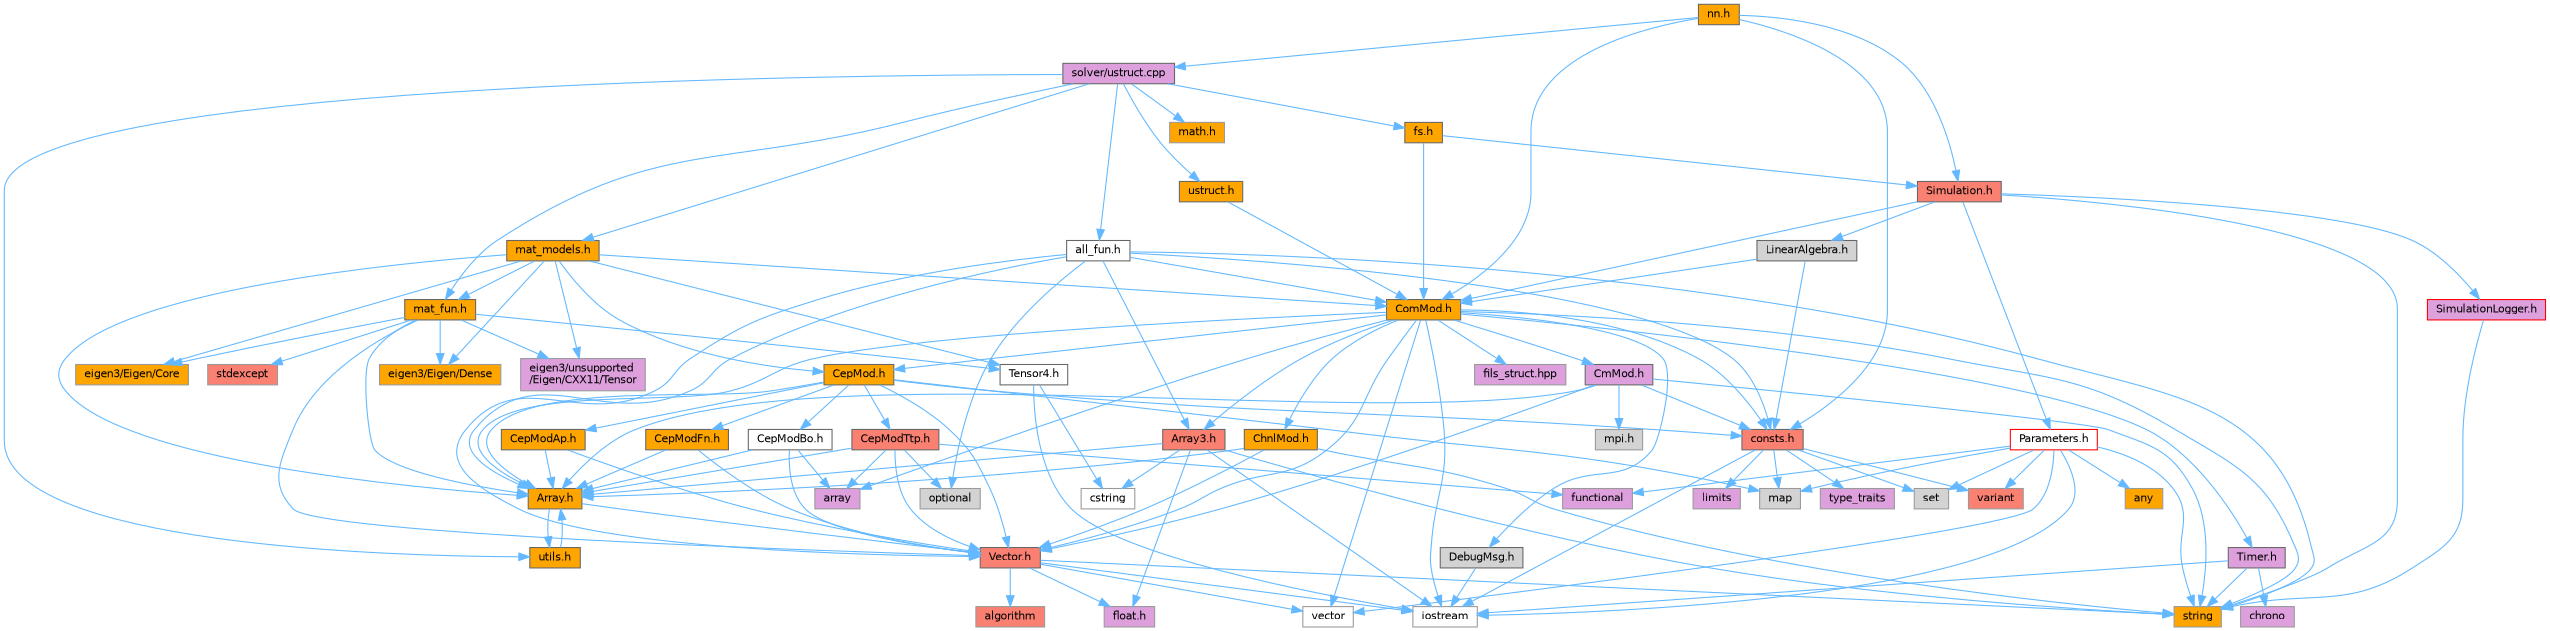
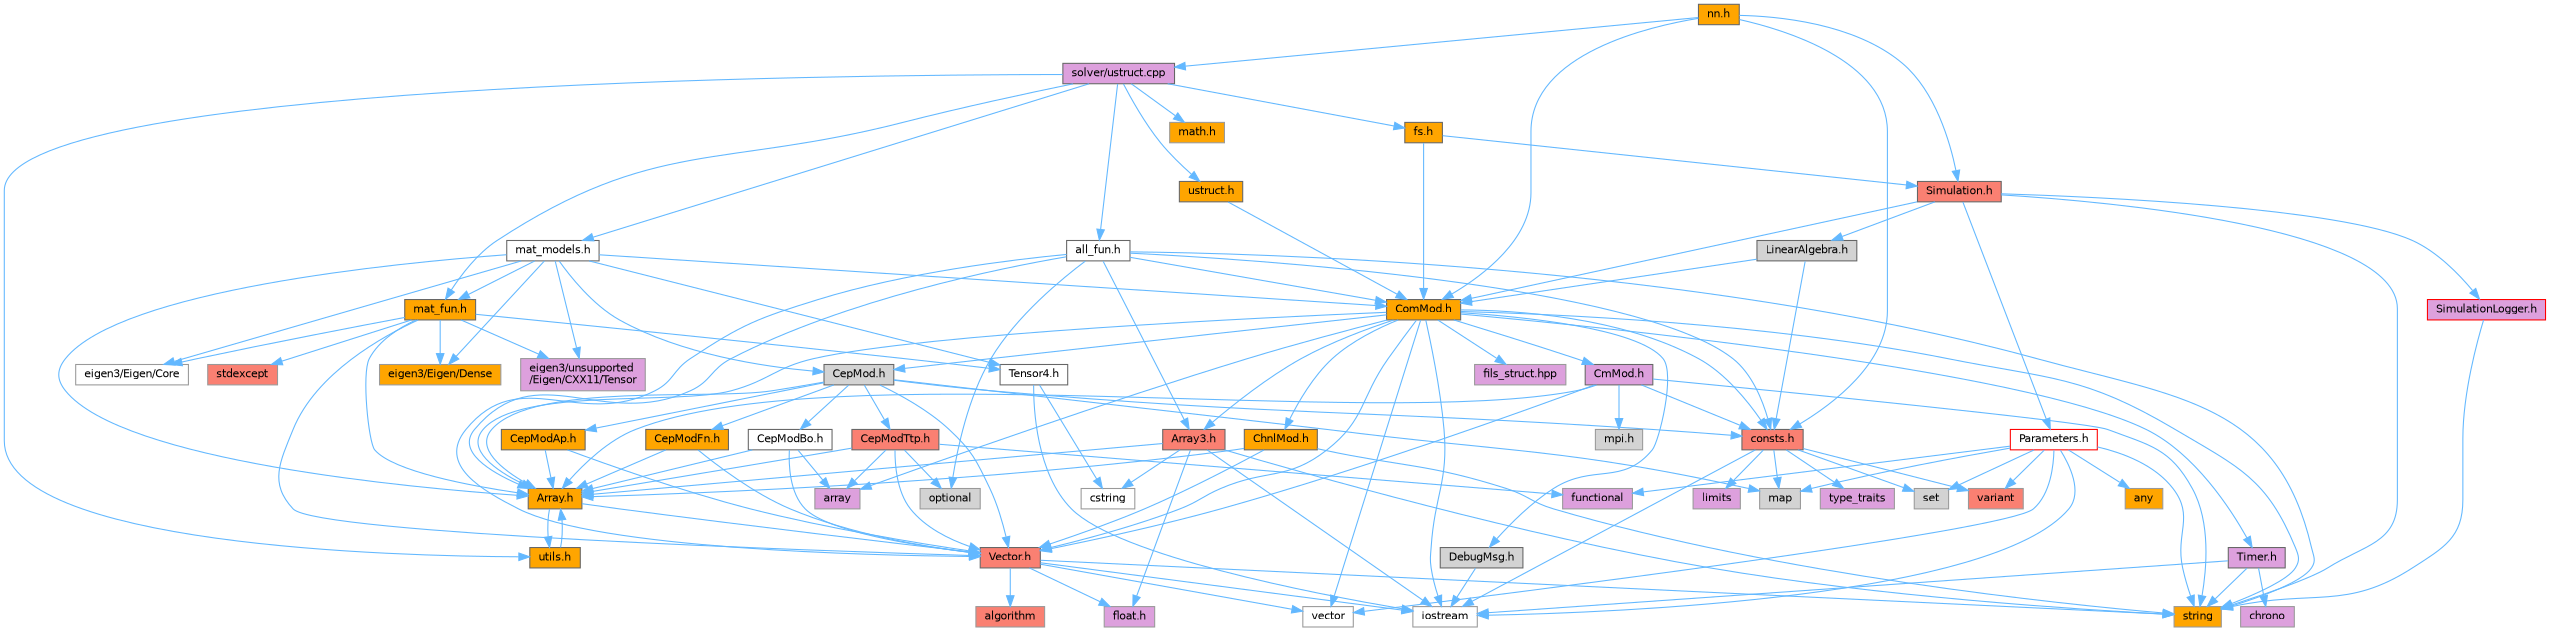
(553, 251) -> (553, 251)
(132, 375) -> (132, 375)
(859, 375) -> (859, 375)
